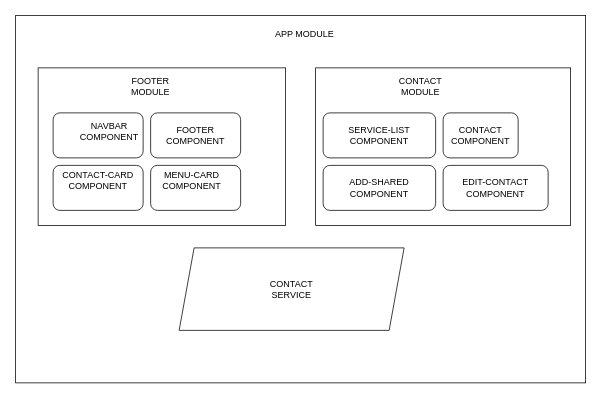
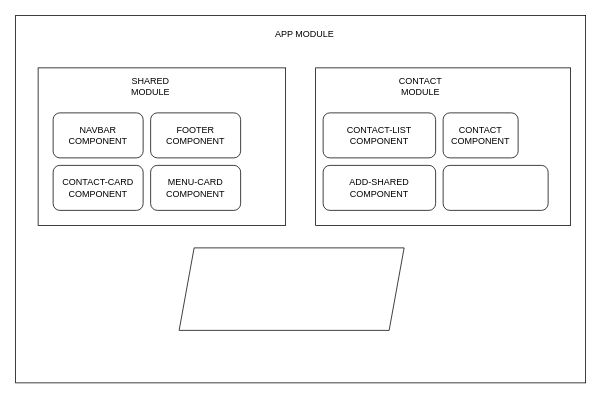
(150, 87) -> (150, 87)
(109, 132) -> (98, 135)
(379, 135) -> (379, 135)
(98, 180) -> (98, 188)
(192, 180) -> (195, 188)
(495, 188) -> none
(291, 289) -> none
